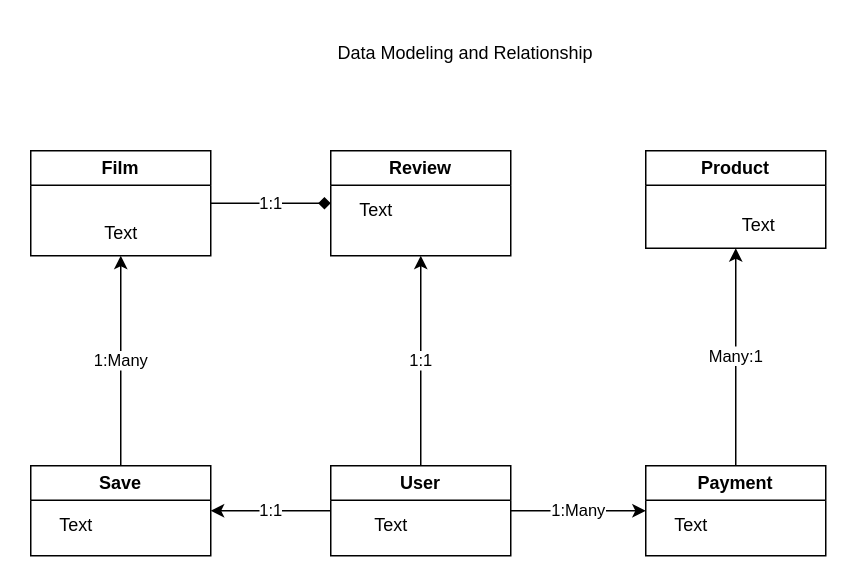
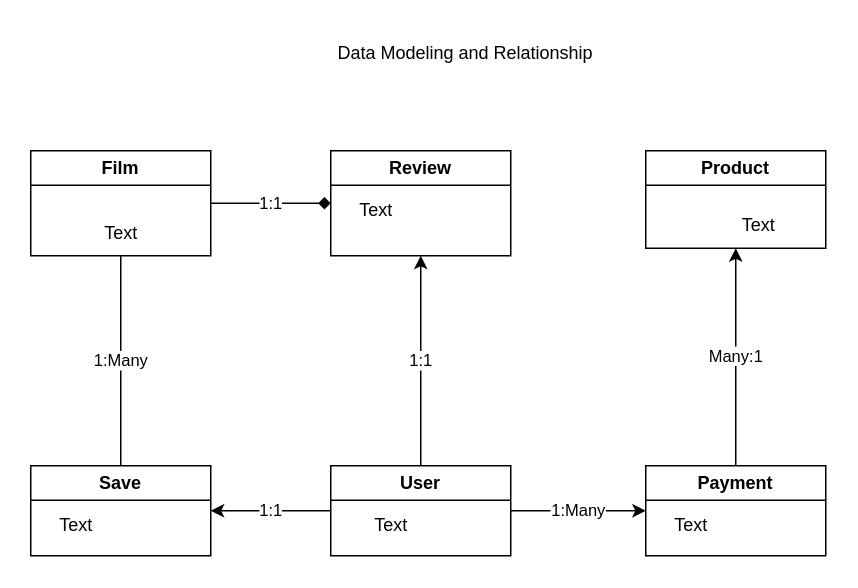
(121, 267) -> (121, 263)
